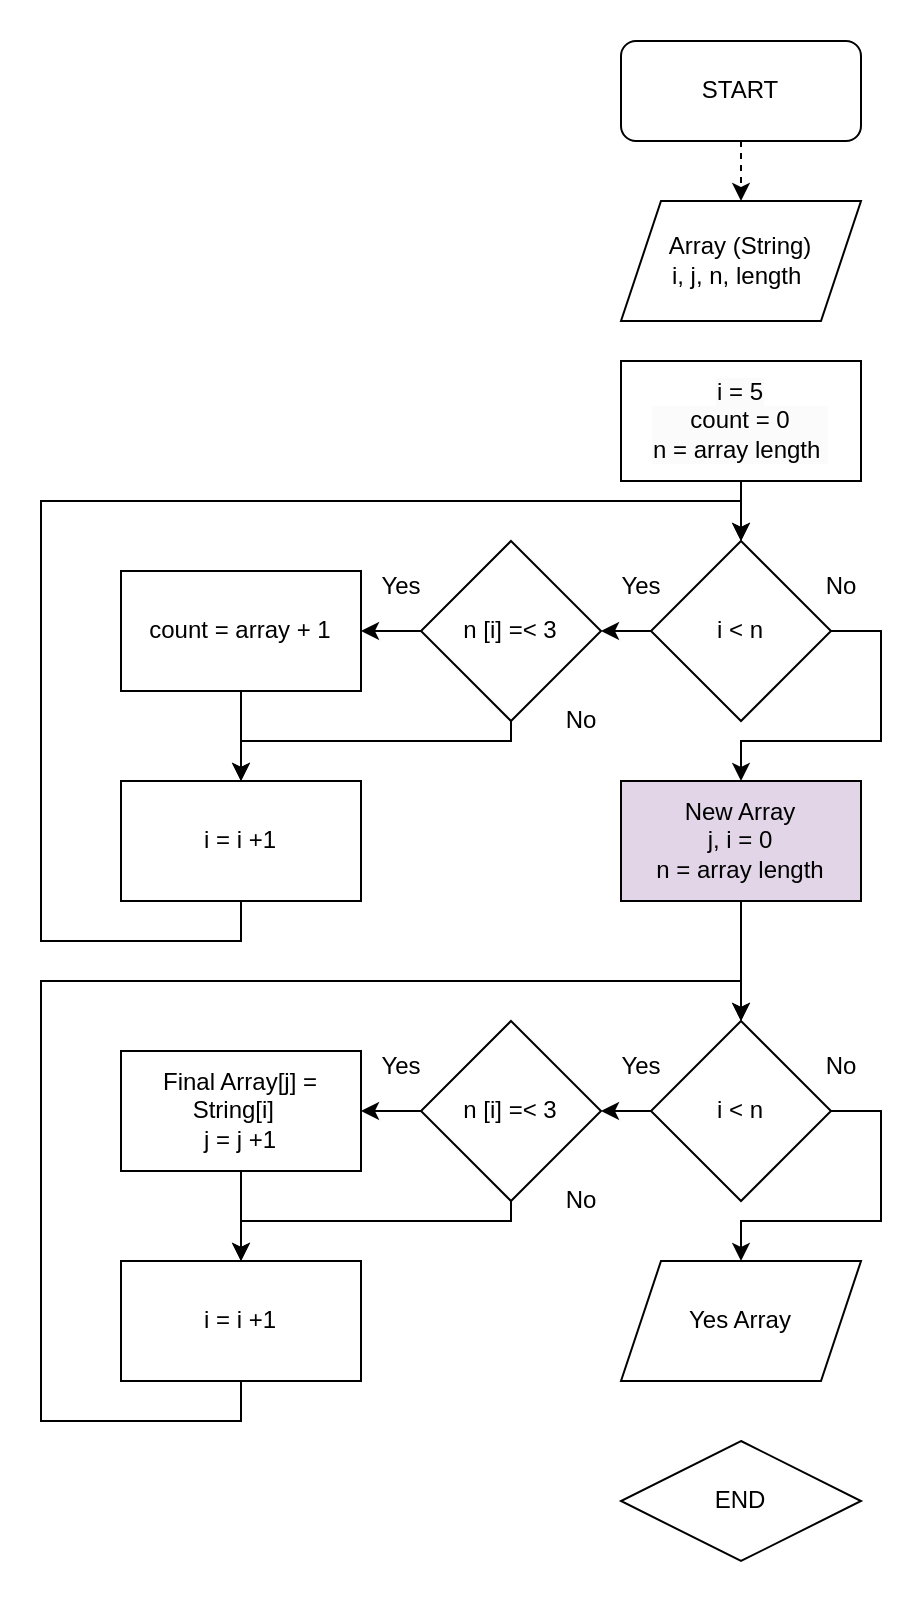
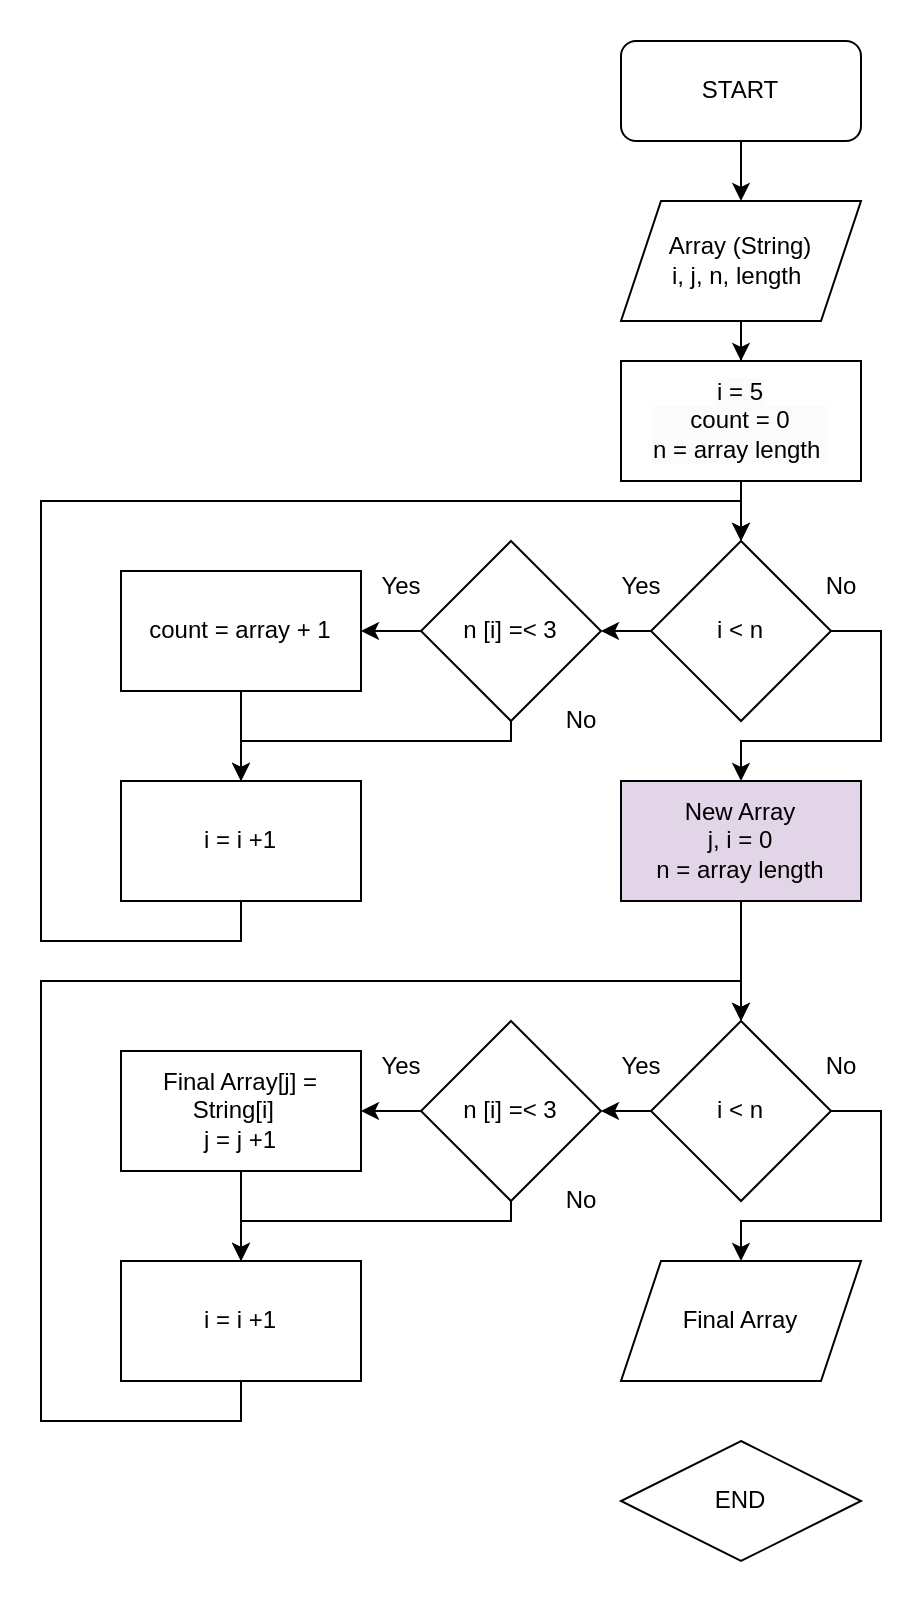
(741, 166) -> (741, 166)
none -> (741, 348)
(741, 1321) -> (741, 1321)
